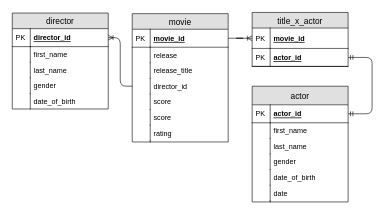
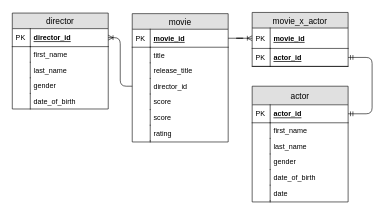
(300, 21) -> (300, 21)
(167, 55) -> (162, 55)
